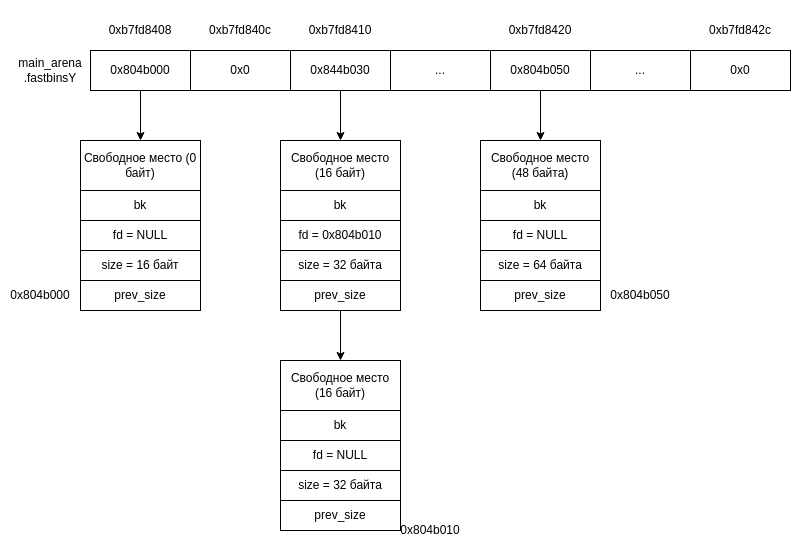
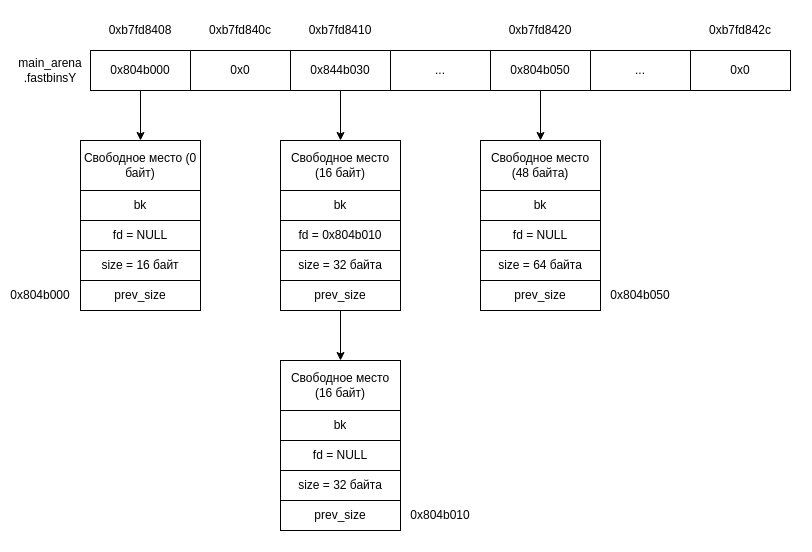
(431, 531) -> (441, 516)
